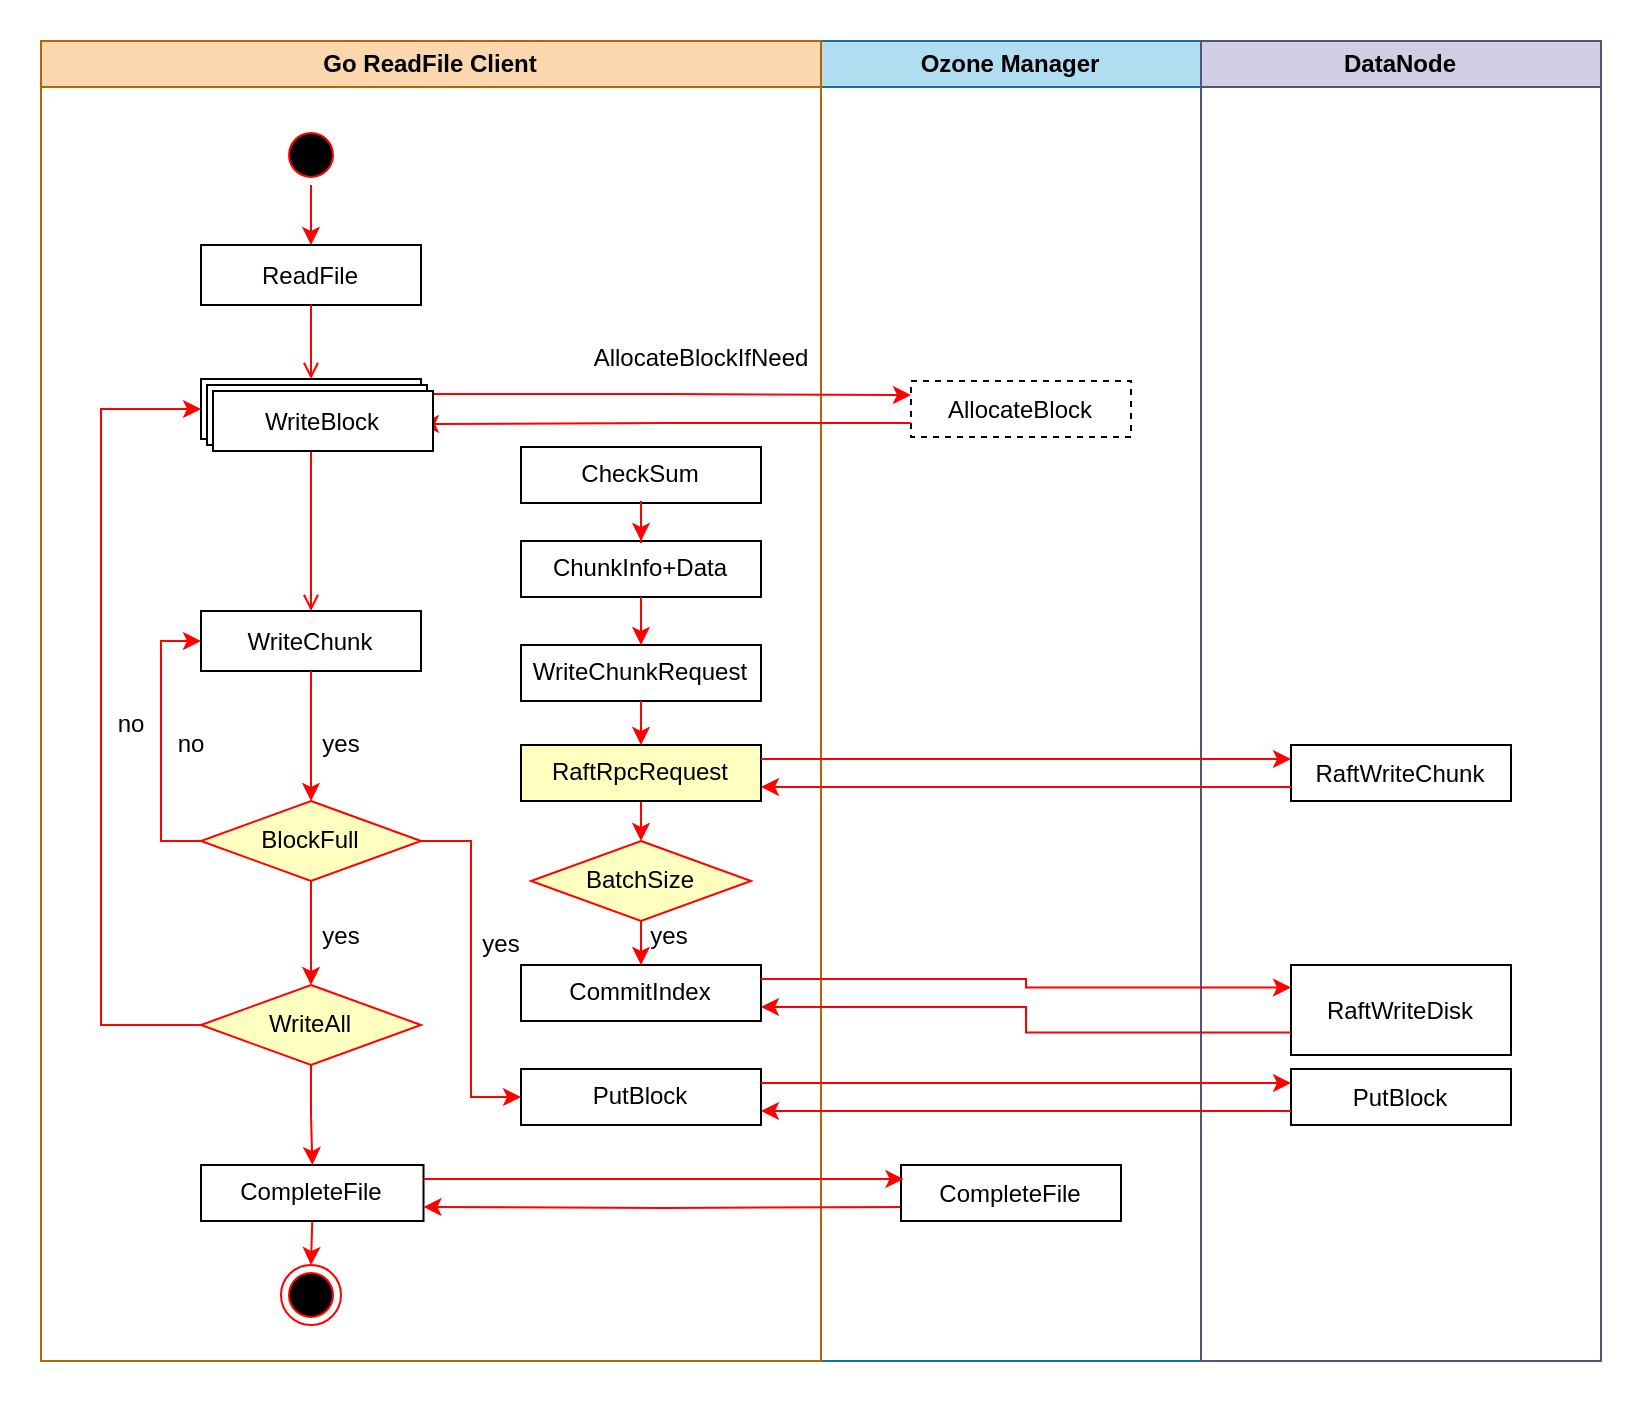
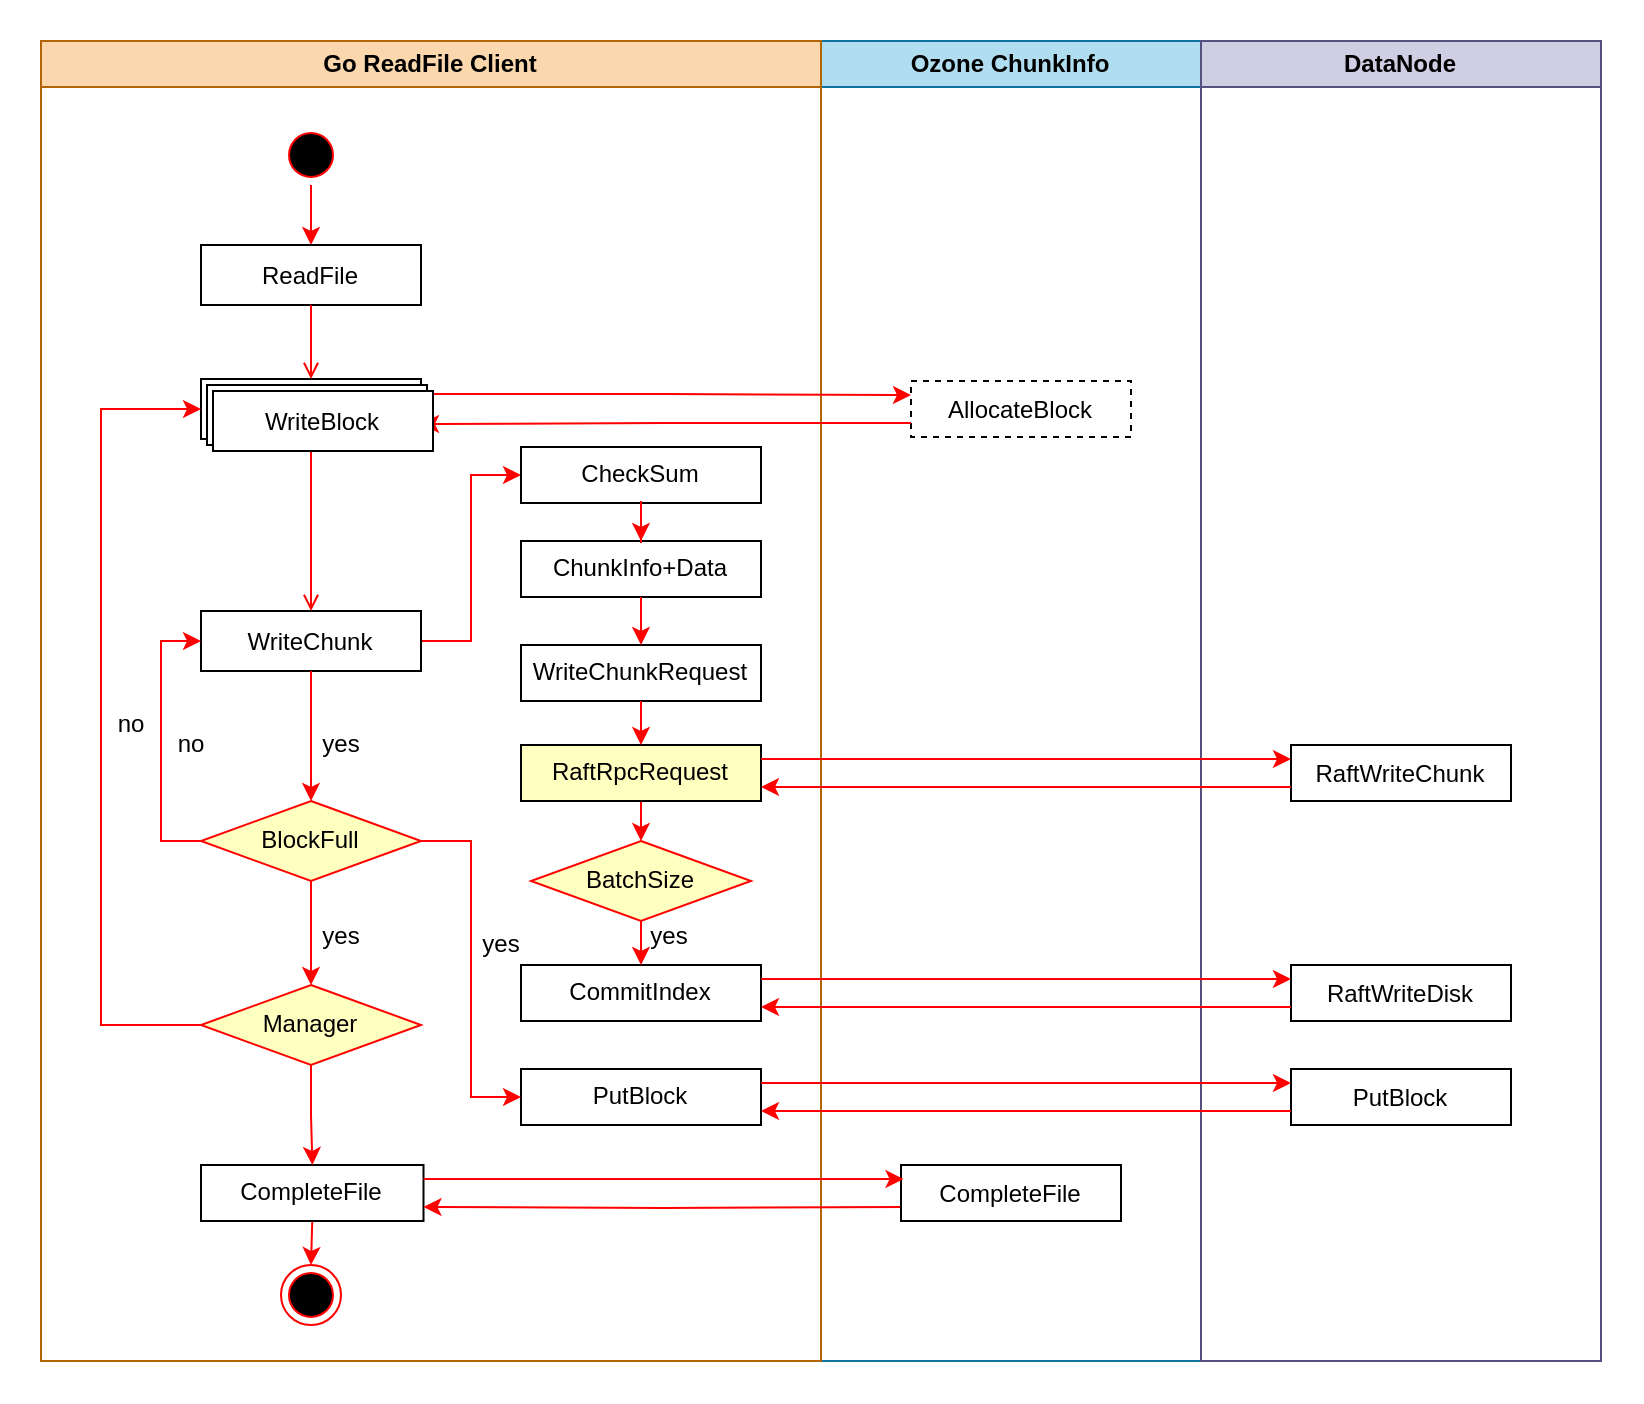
(1011, 65) -> (1011, 65)
(701, 359) -> none
none -> (471, 565)
(1401, 1010) -> (1401, 993)
(311, 1025) -> (311, 1025)
